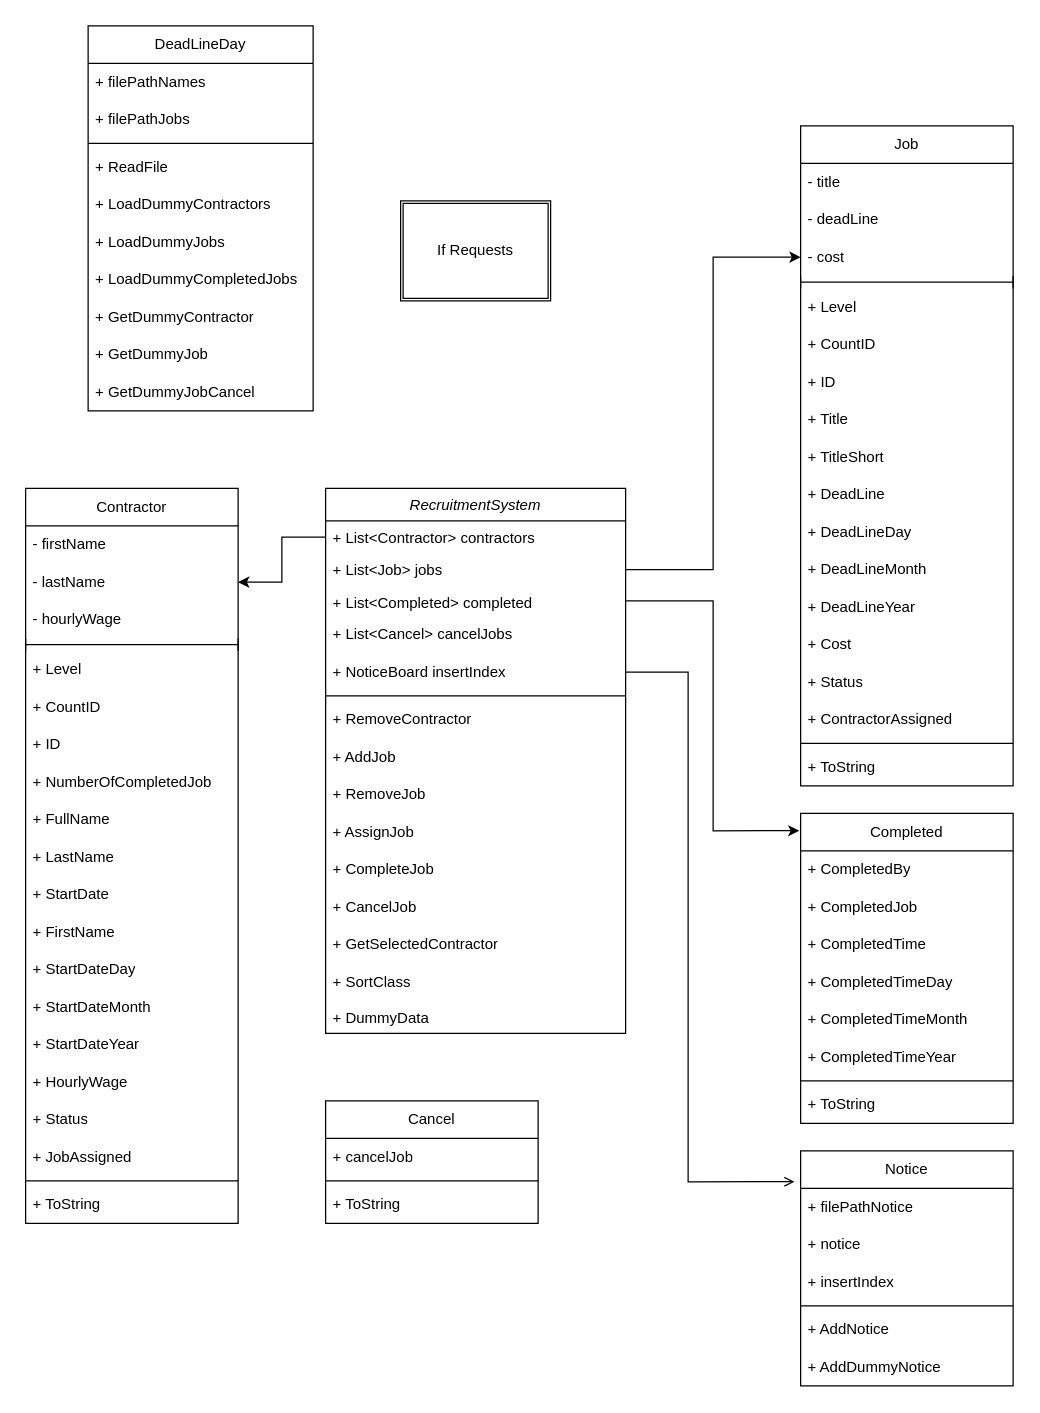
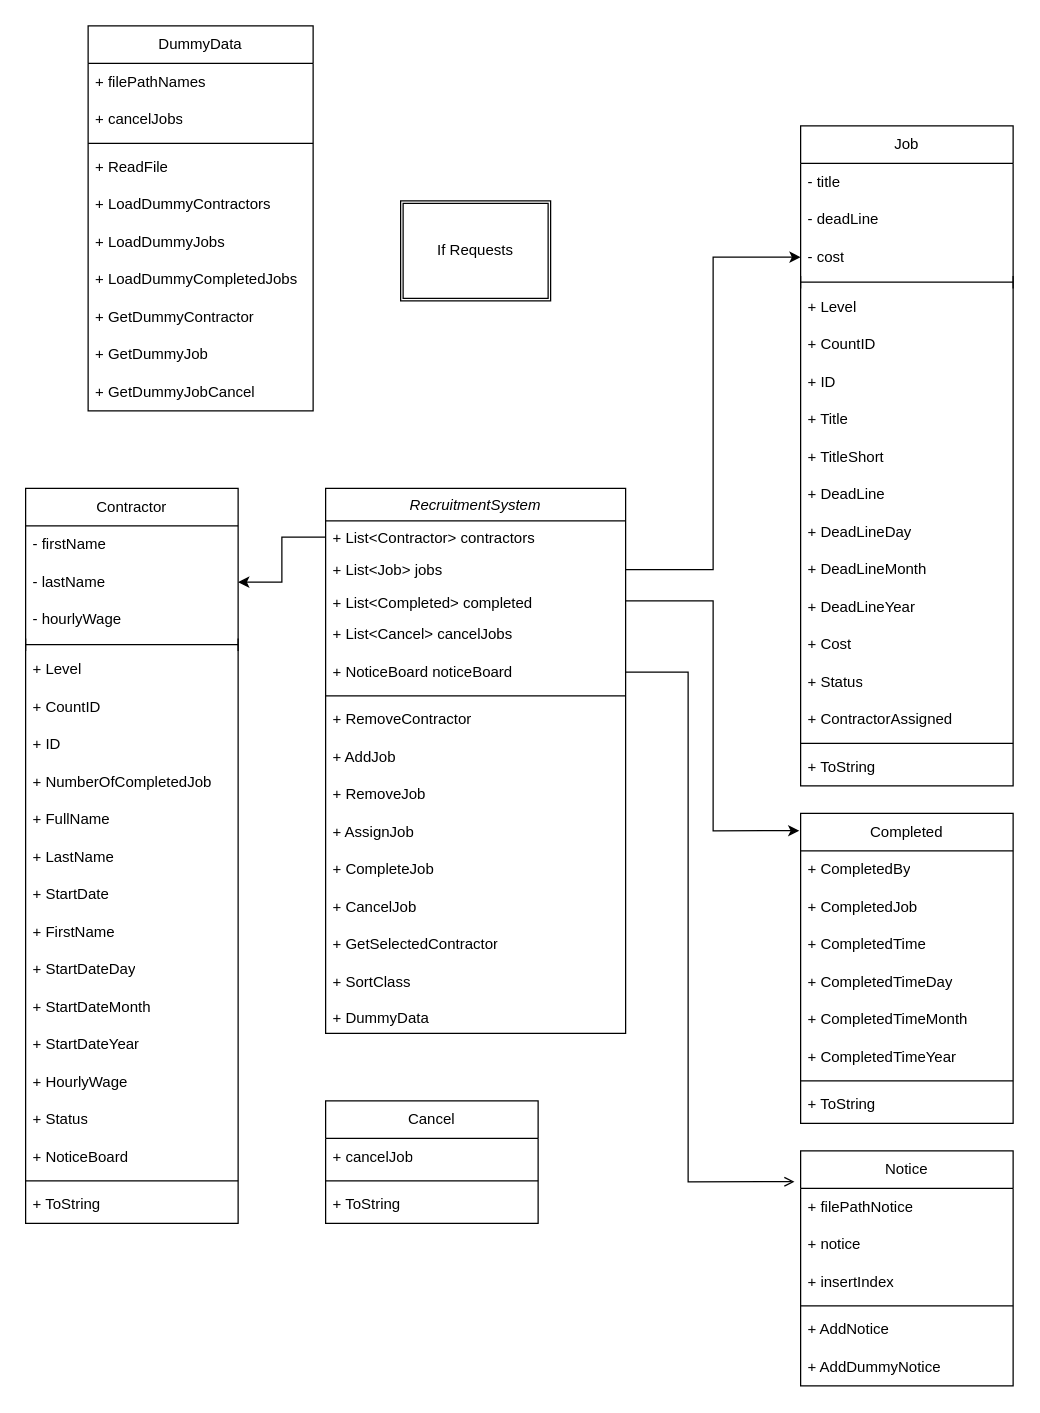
(201, 44) -> (201, 44)
(149, 119) -> (142, 119)
(430, 672) -> (430, 672)
(84, 1157) -> (84, 1157)
